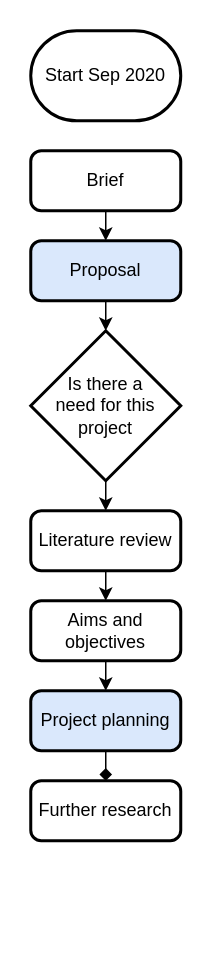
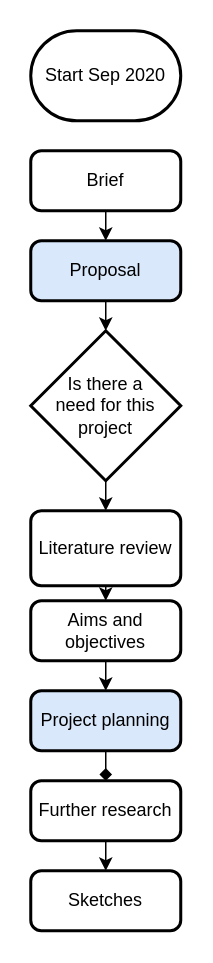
(106, 541) -> (106, 548)
none -> (106, 851)
none -> (106, 901)
